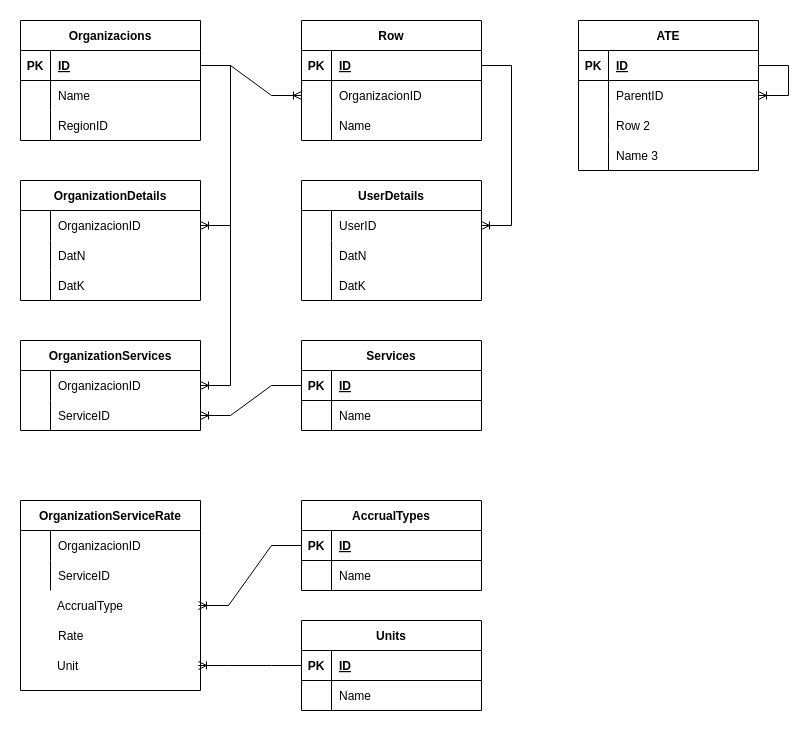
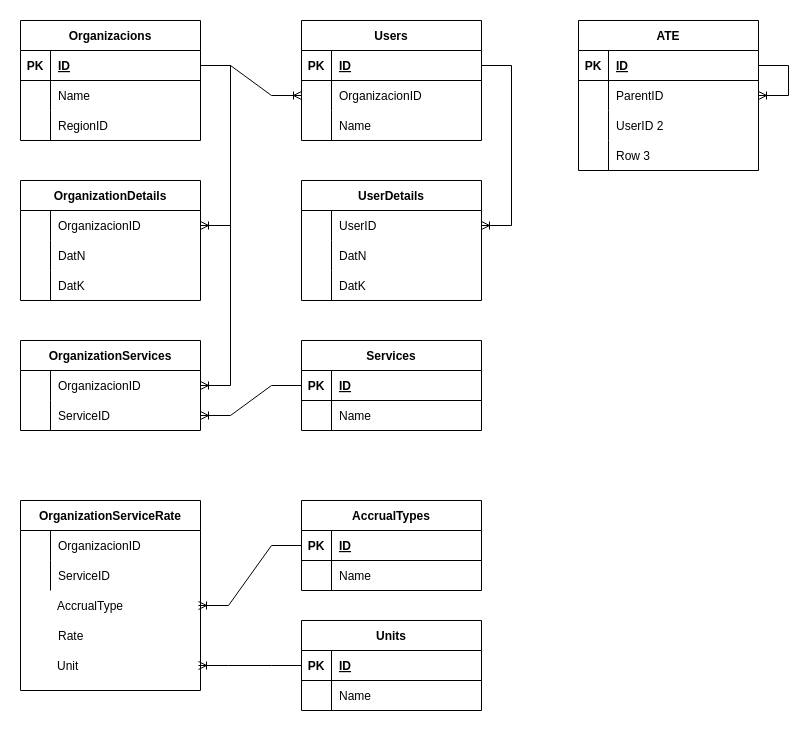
(391, 36) -> (391, 36)
(631, 126) -> (641, 126)
(635, 156) -> (631, 156)
